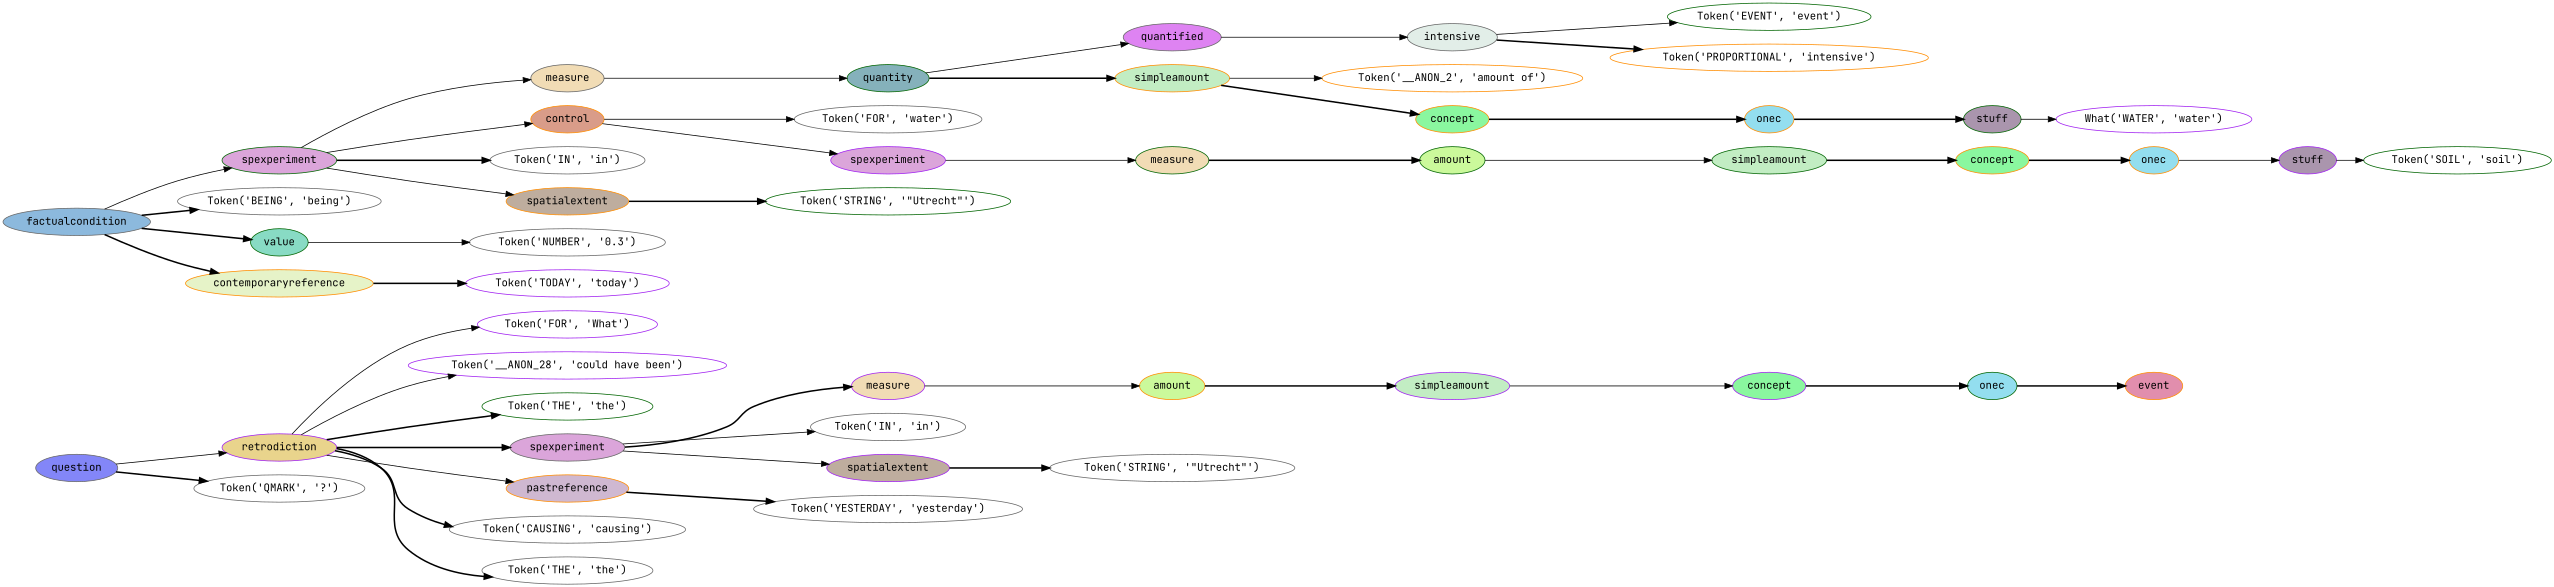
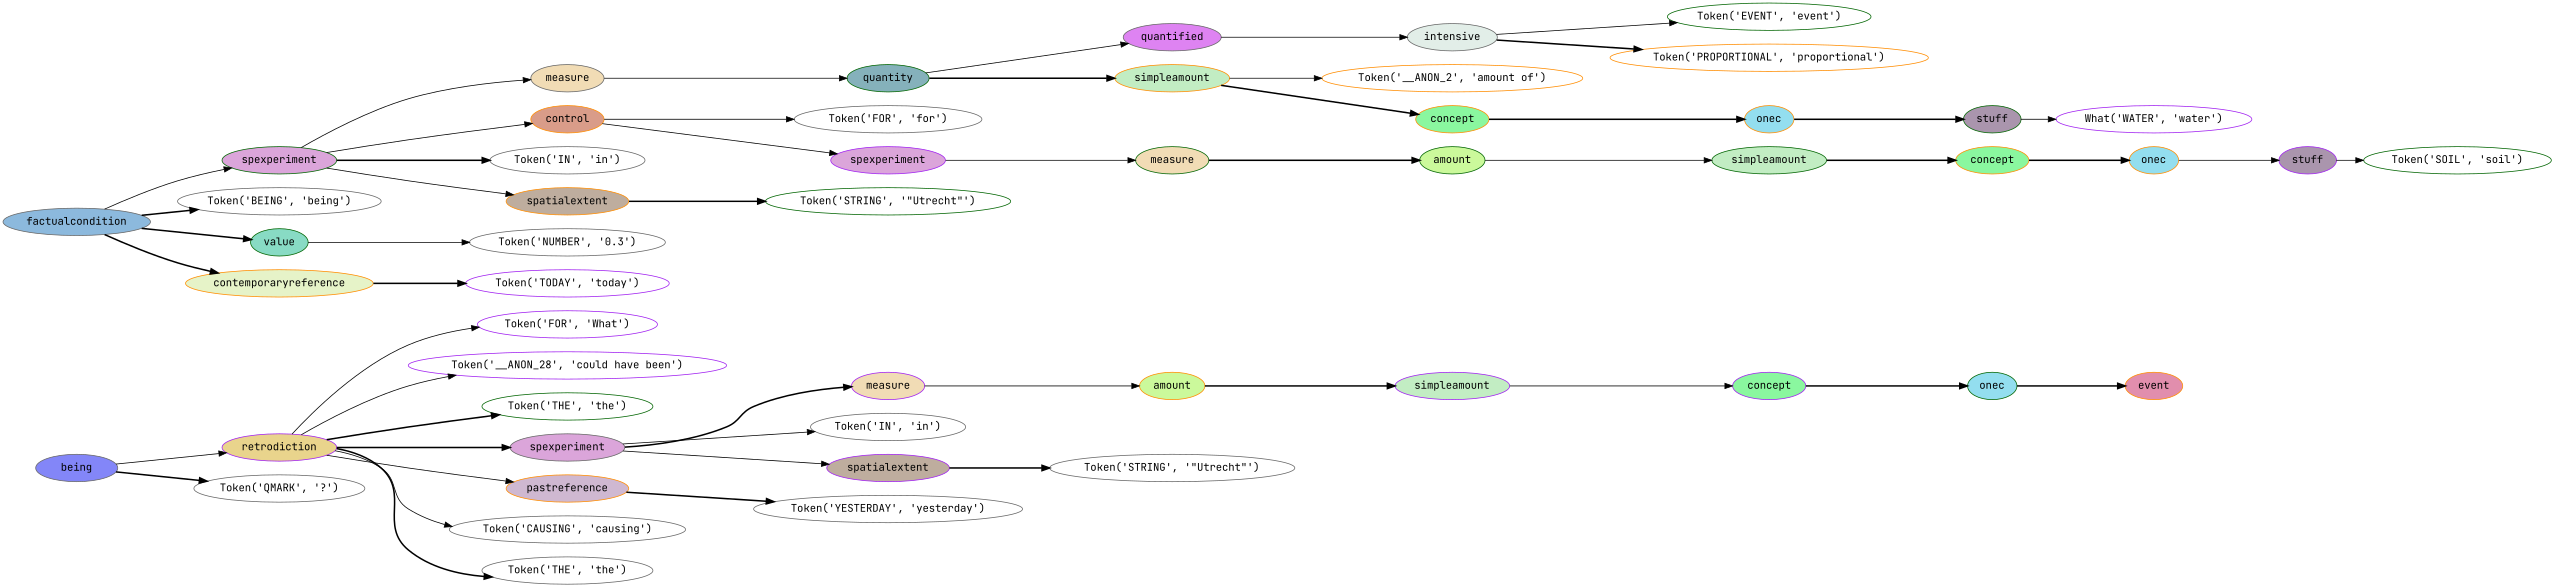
(1769, 58) -> (1769, 58)
(888, 119) -> (888, 119)
(77, 468) -> (77, 468)
(399, 500) -> (399, 500)
